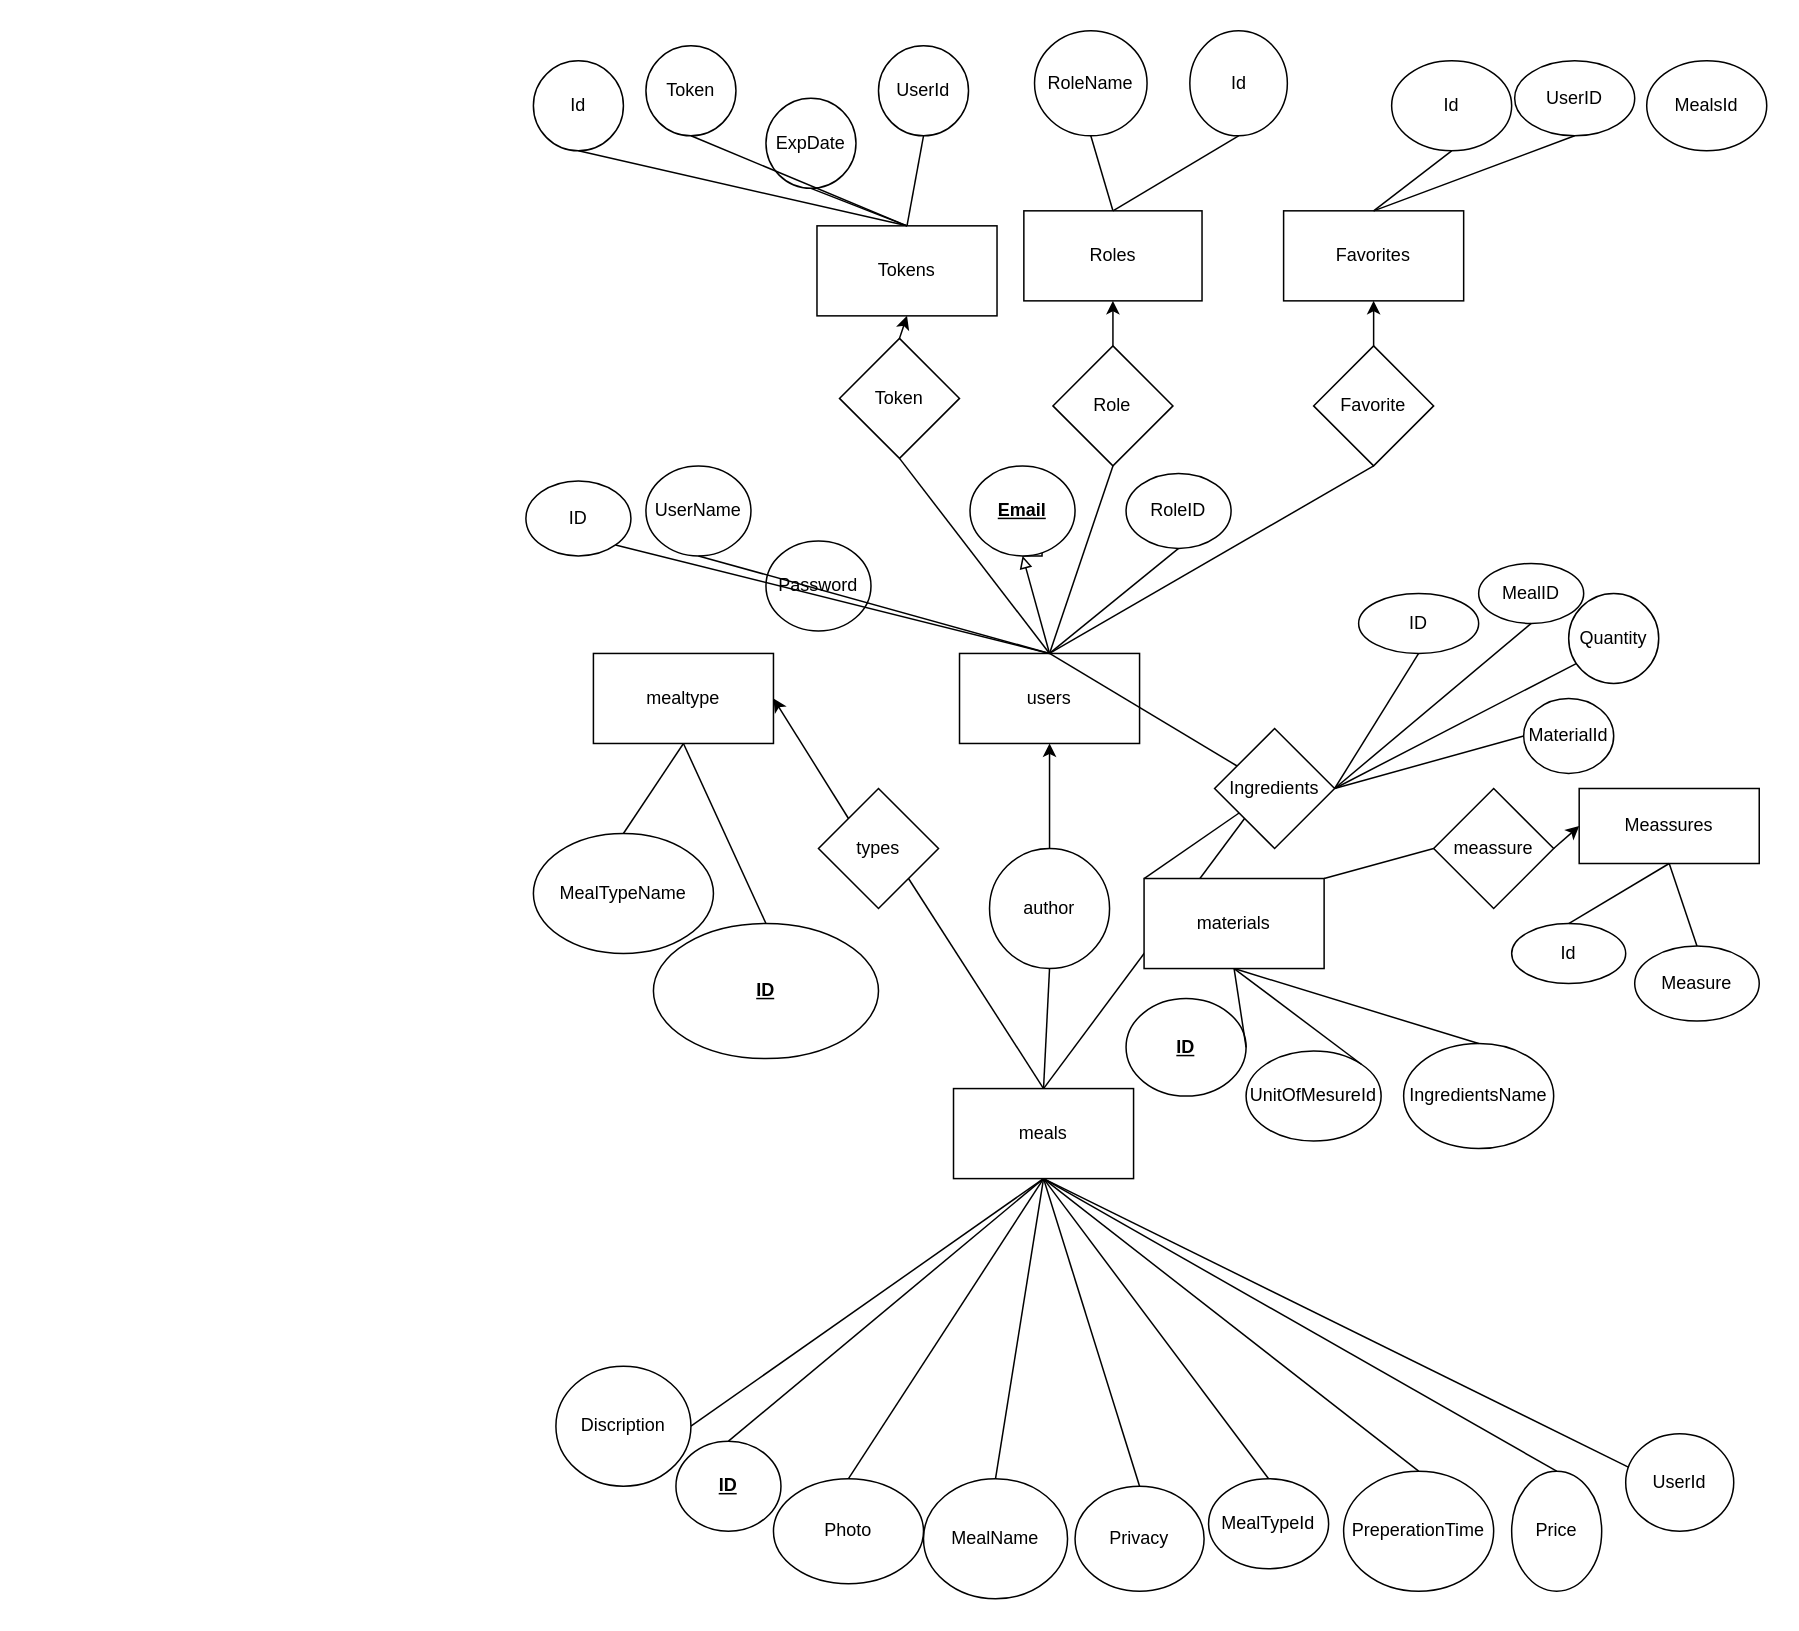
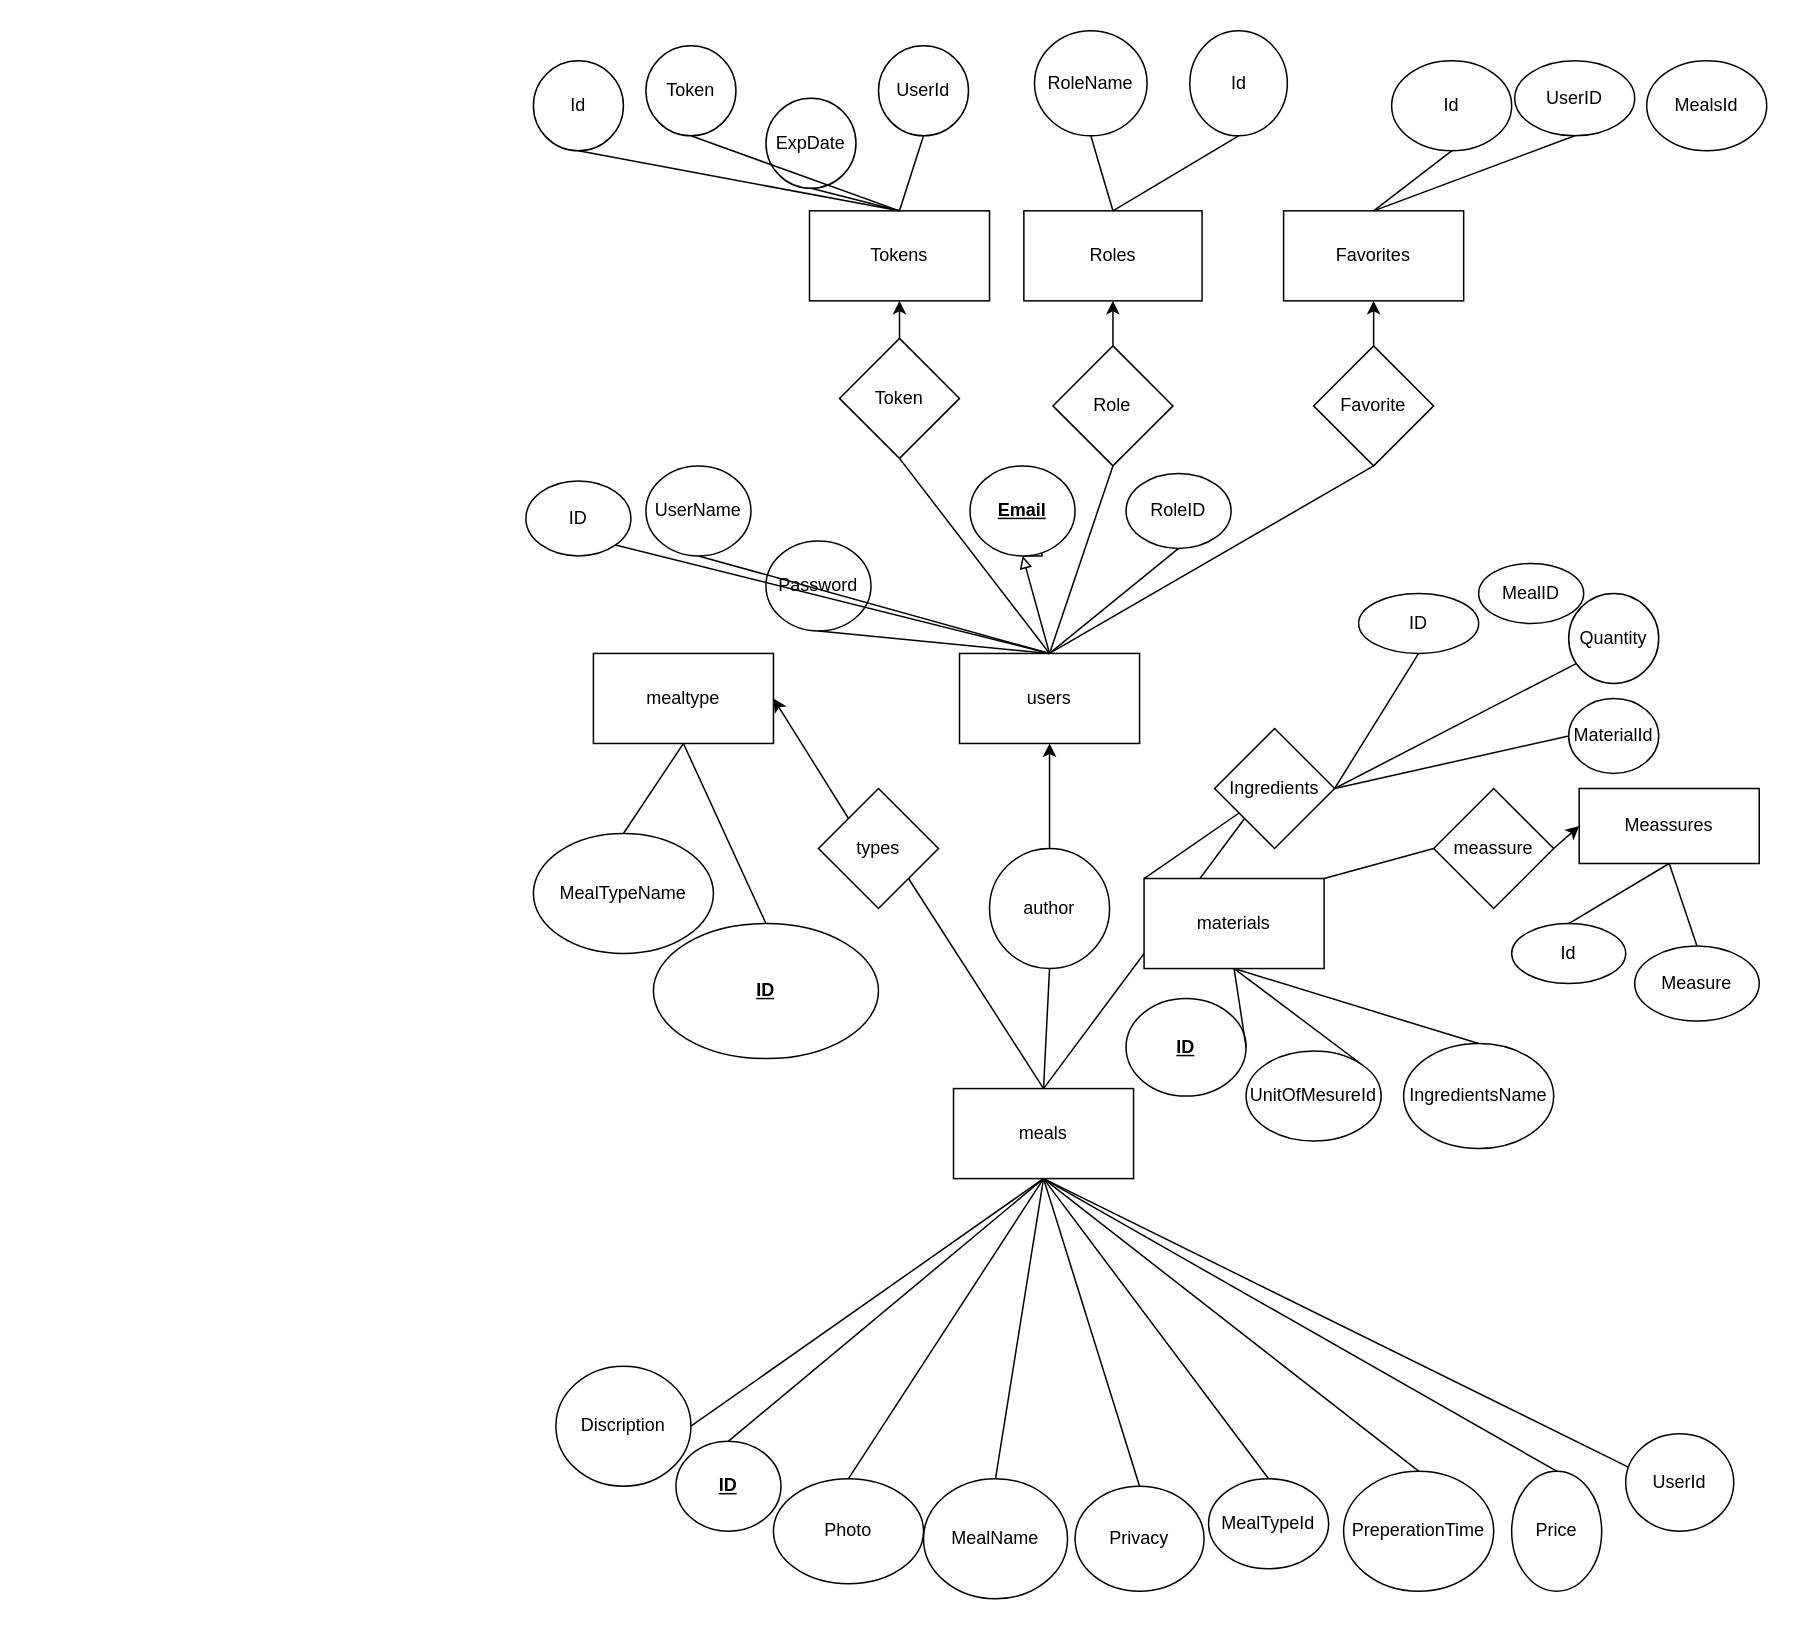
(907, 271) -> (899, 256)
(1436, 703) -> none
(1144, 710) -> (933, 642)
(1568, 736) -> (1613, 736)
